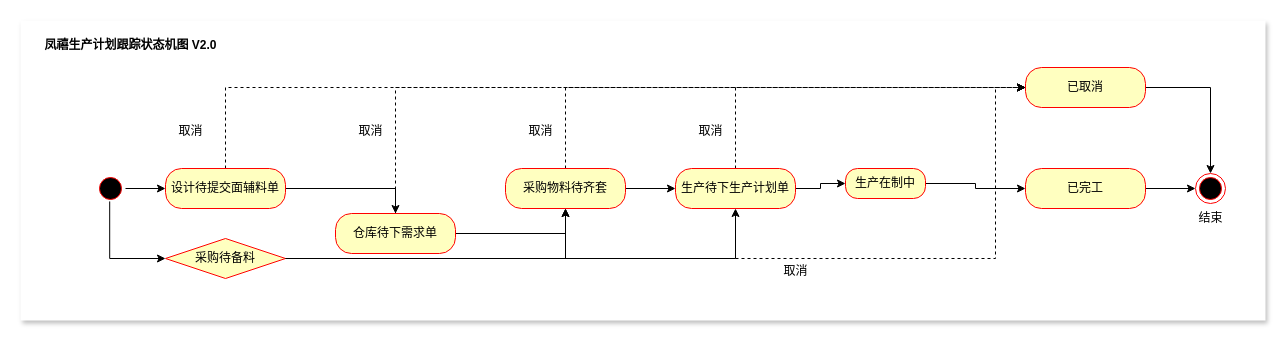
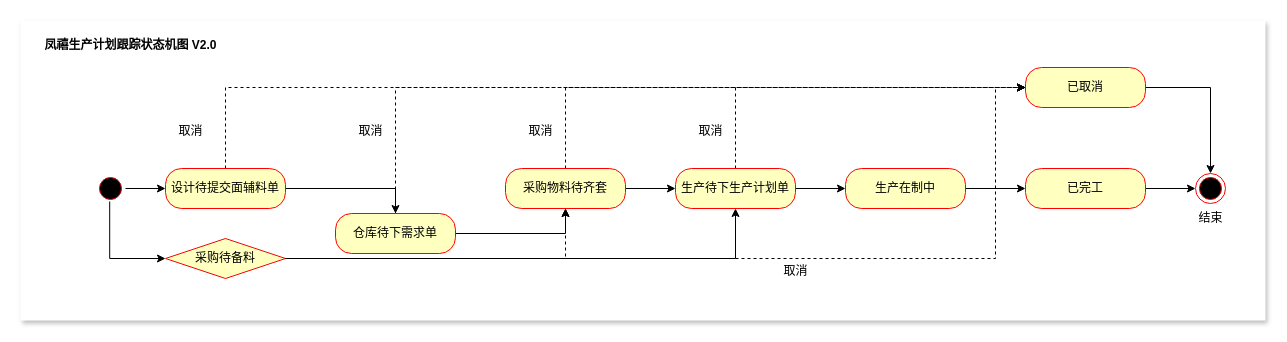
(886, 184) -> (906, 189)
(566, 245) -> (566, 245)
